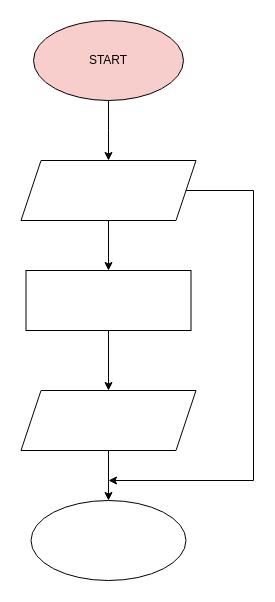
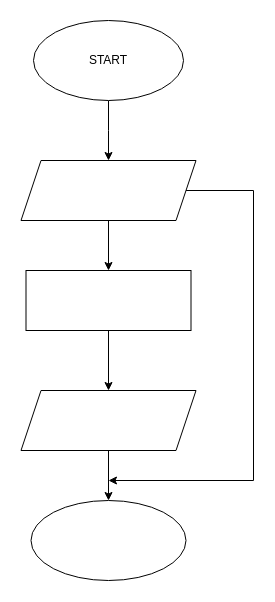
(109, 61) -> (109, 61)
